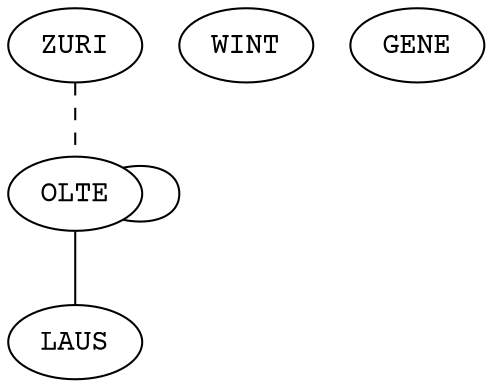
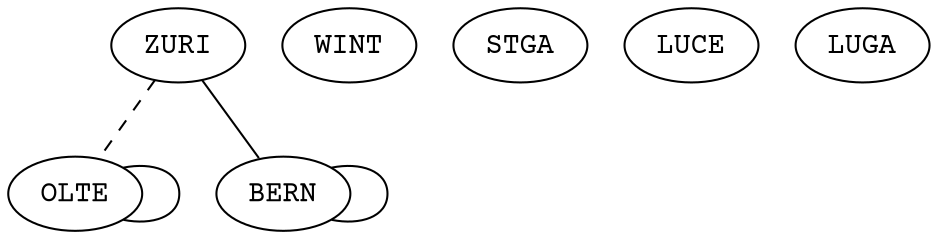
(417, 45) -> none
none -> (520, 45)
none -> (692, 45)
none -> (863, 45)
none -> (283, 194)
(75, 342) -> none
